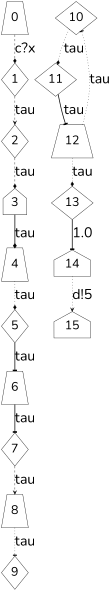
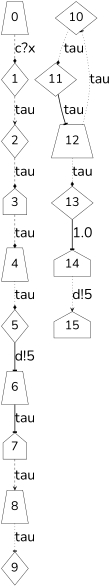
(15, 229) -> (15, 229)
(25, 357) -> (25, 357)
(15, 449) -> (15, 447)
